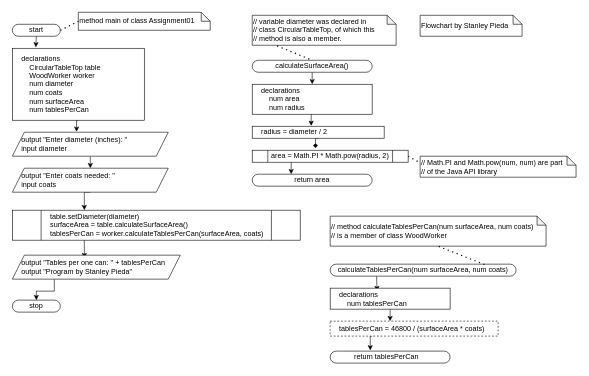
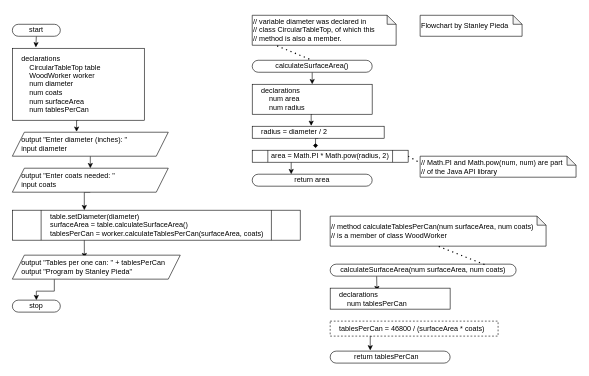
(144, 21) -> none
(70, 25) -> none
(423, 270) -> (423, 270)
(390, 315) -> none
